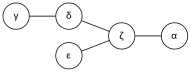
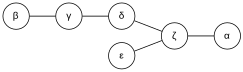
none -> (16, 16)
